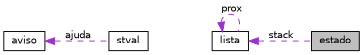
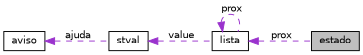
(280, 36) -> (280, 36)
none -> (185, 41)
